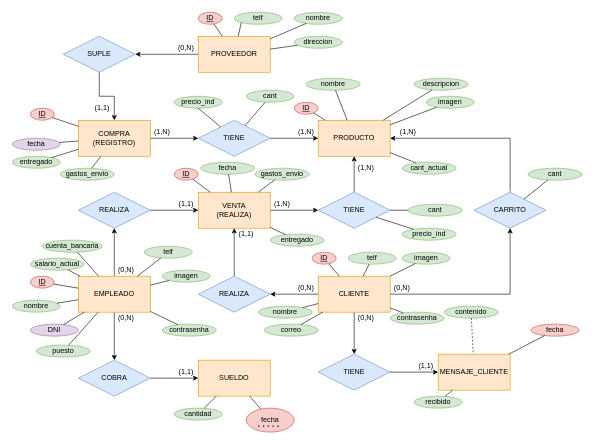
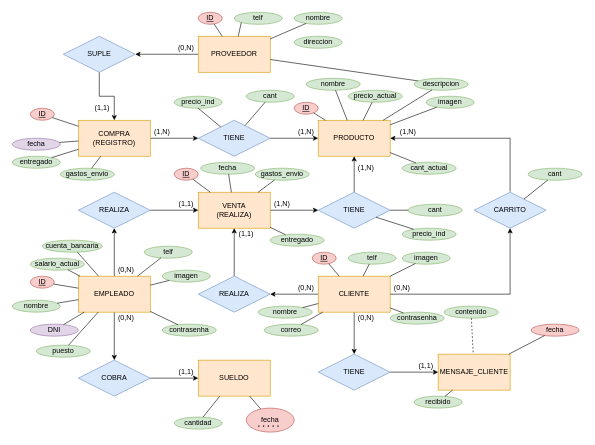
(283, 47) -> (344, 70)
none -> (375, 96)
none -> (368, 111)
(198, 414) -> (198, 423)
